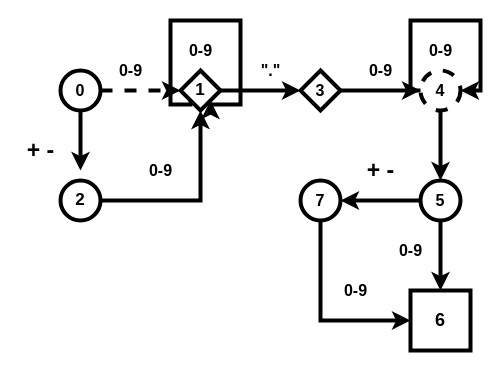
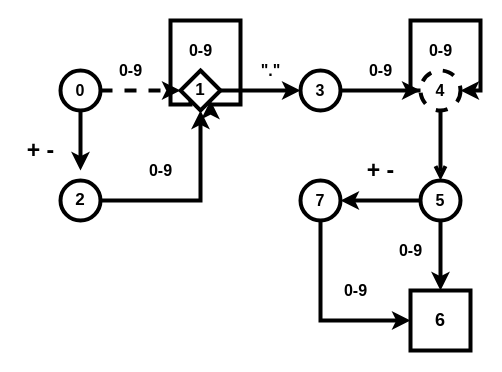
(321, 91) -> (321, 91)
(441, 166) -> (441, 166)
